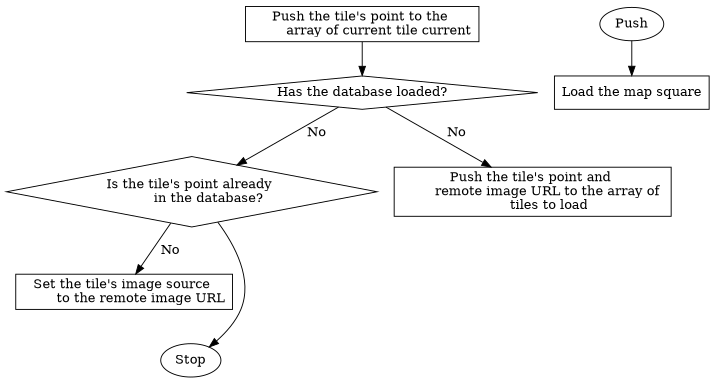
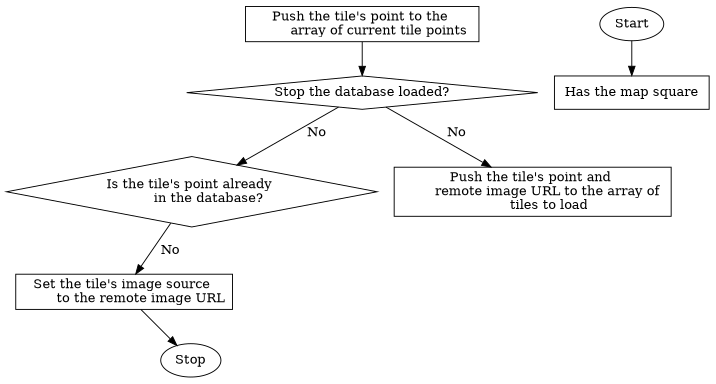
(362, 24) -> (362, 24)
(632, 24) -> (632, 24)
(362, 93) -> (362, 93)
(632, 93) -> (632, 93)
(245, 283) -> (156, 324)
